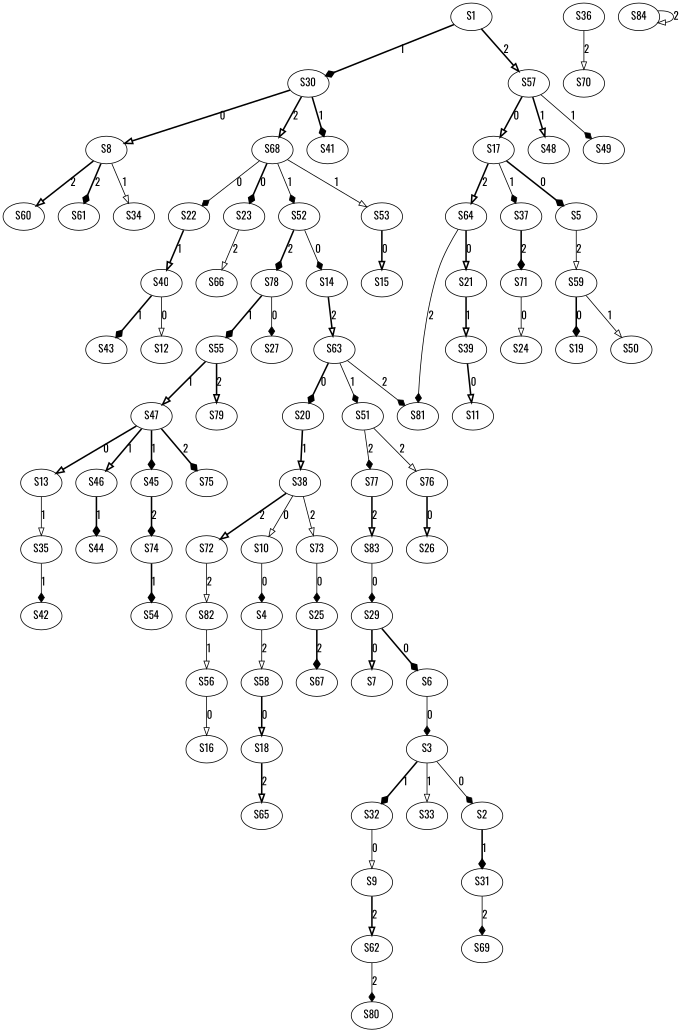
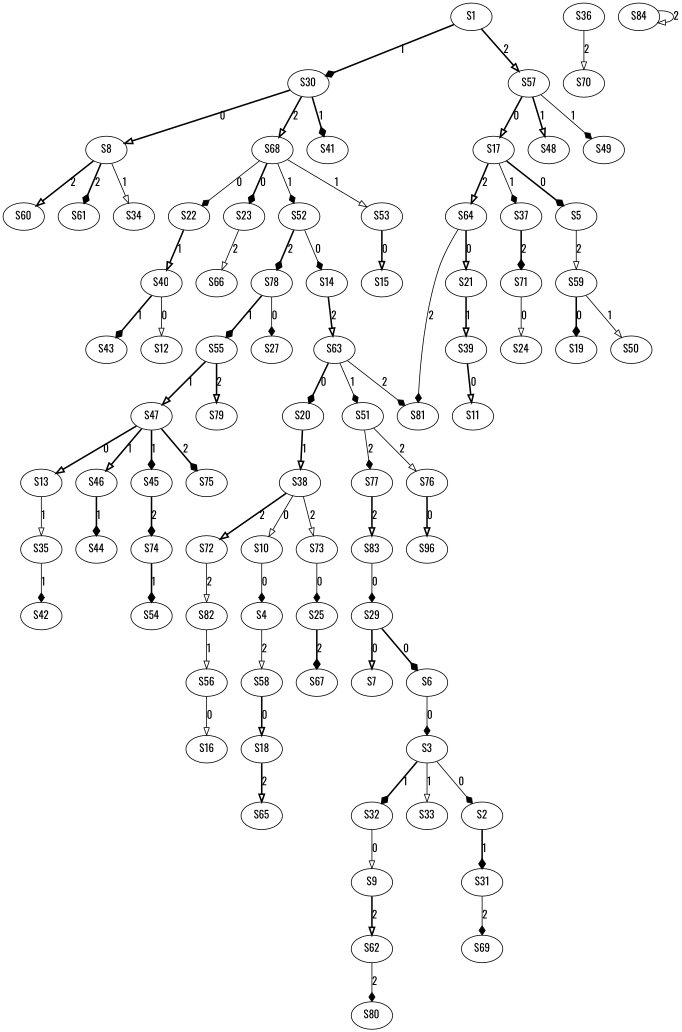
(427, 549) -> (427, 549)
